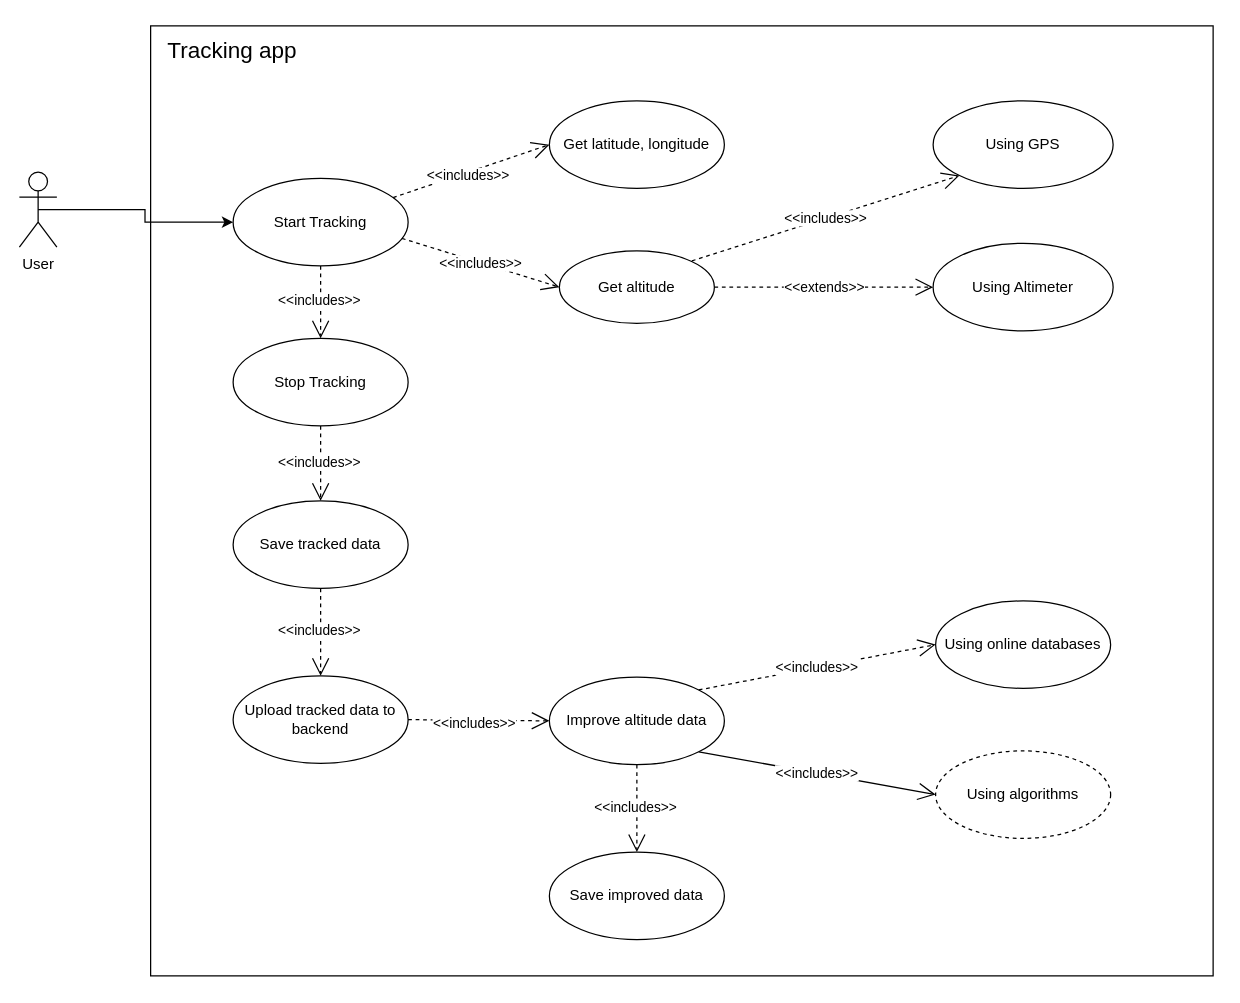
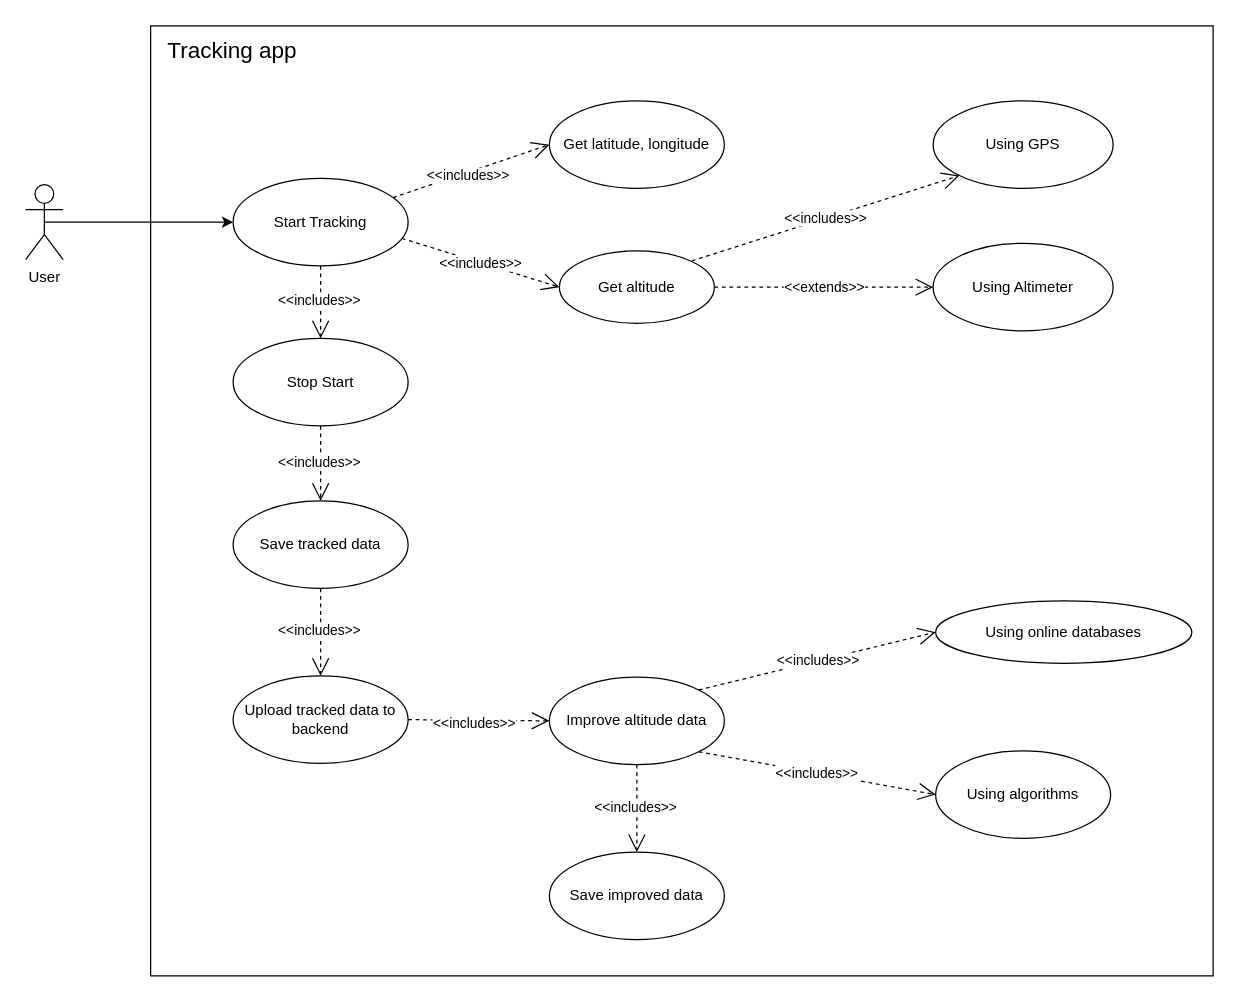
(38, 209) -> (44, 222)
(321, 382) -> (321, 382)
(1023, 644) -> (1064, 632)
(894, 787) -> (894, 787)
(1023, 794) -> (1023, 794)
